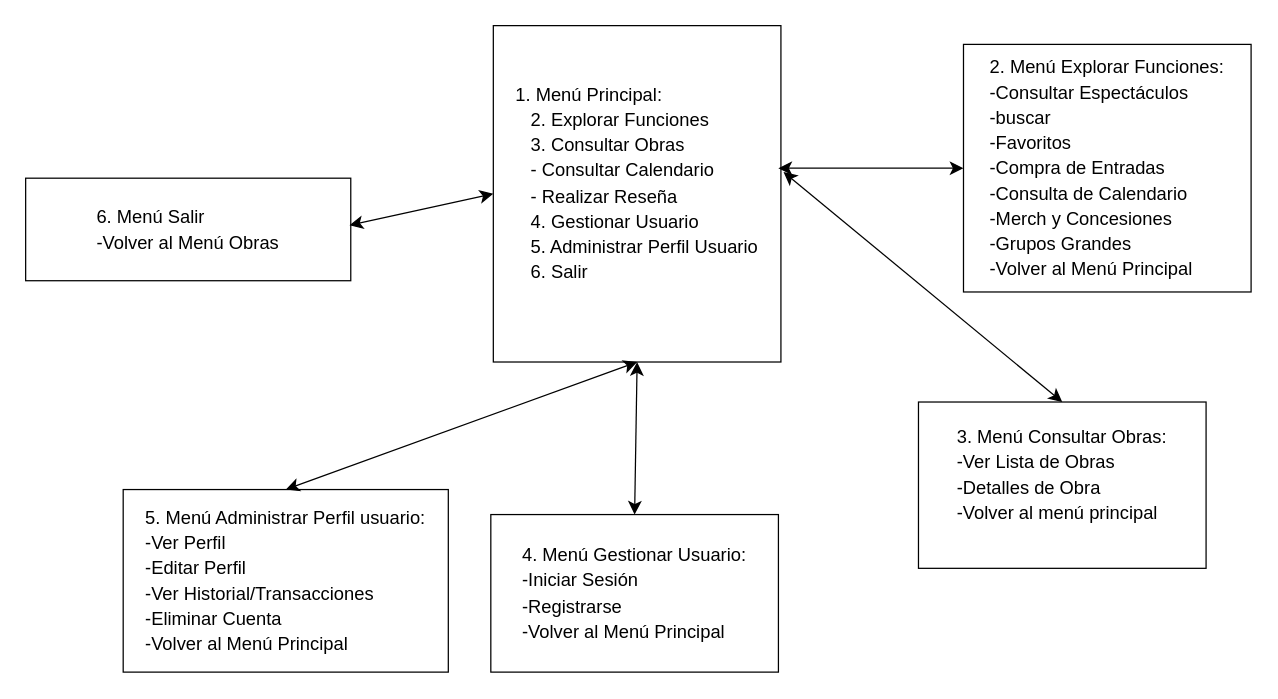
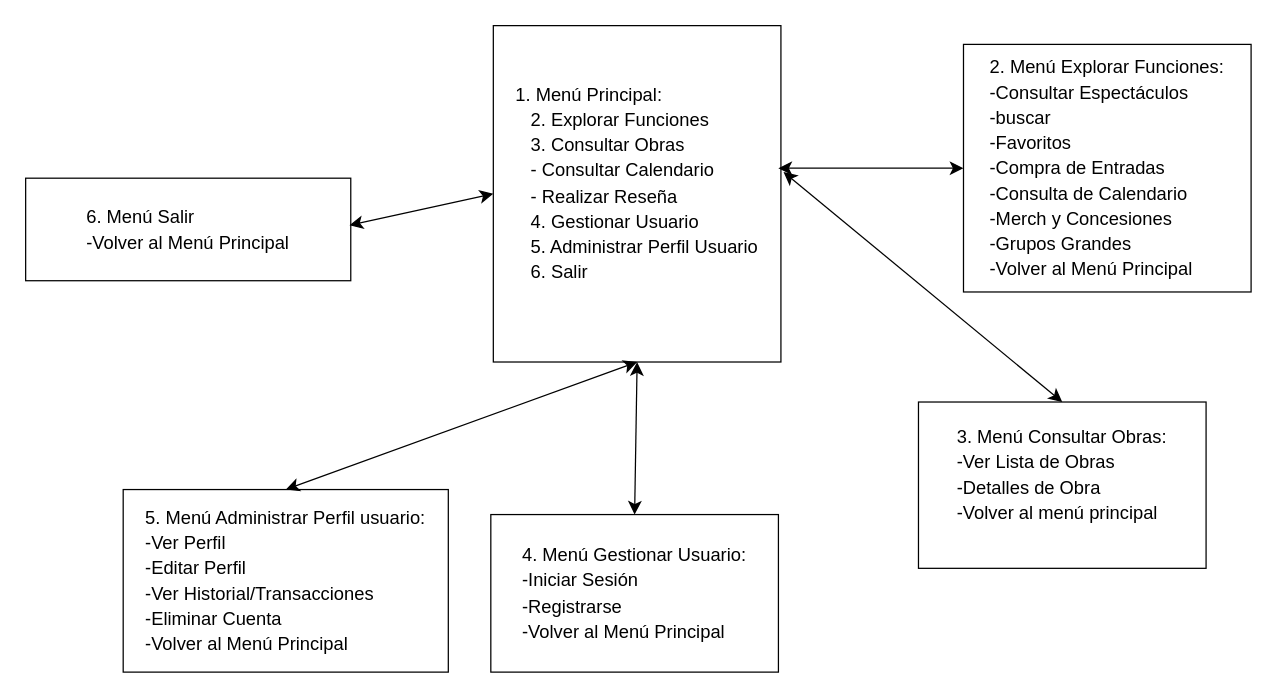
(188, 229) -> (188, 229)
